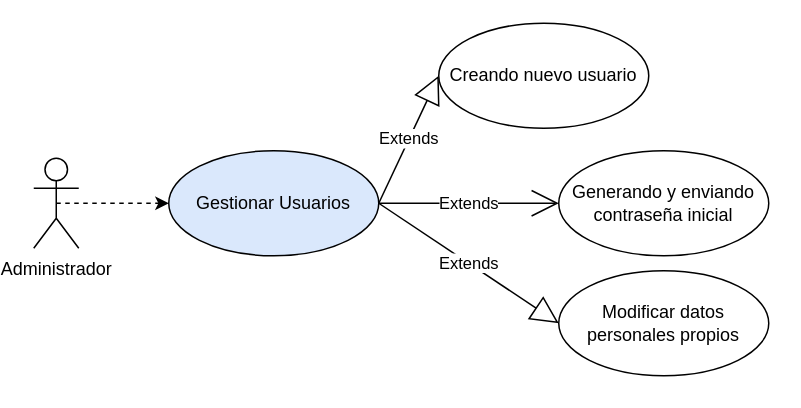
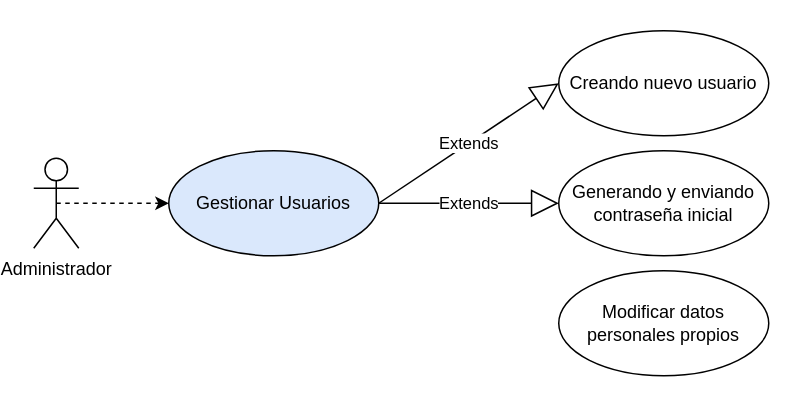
(544, 76) -> (664, 83)
(542, 203) -> (530, 203)
(460, 257) -> none
